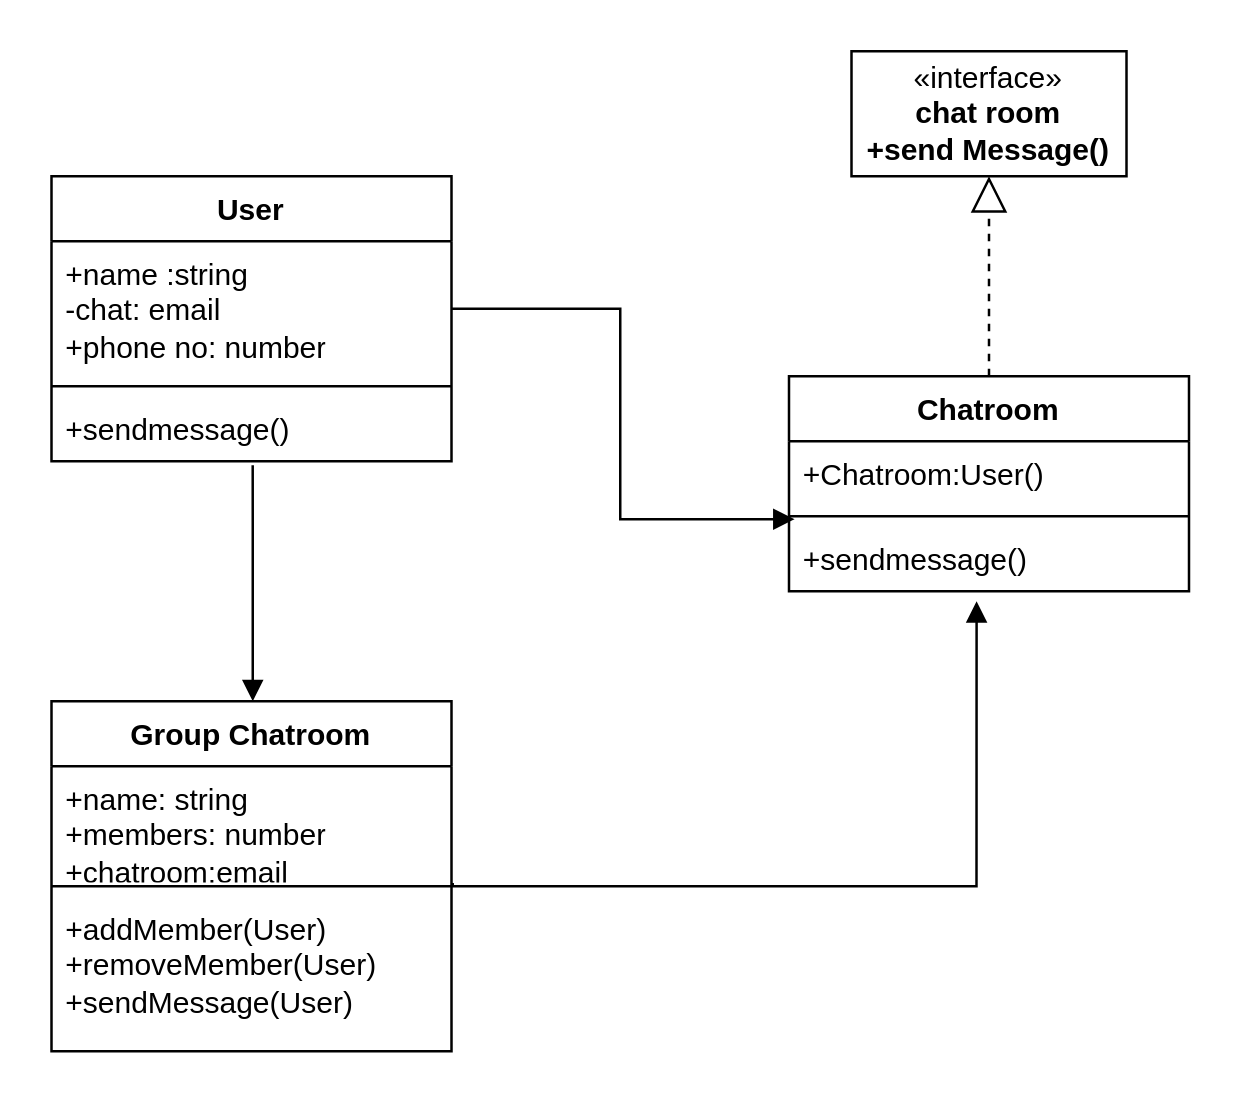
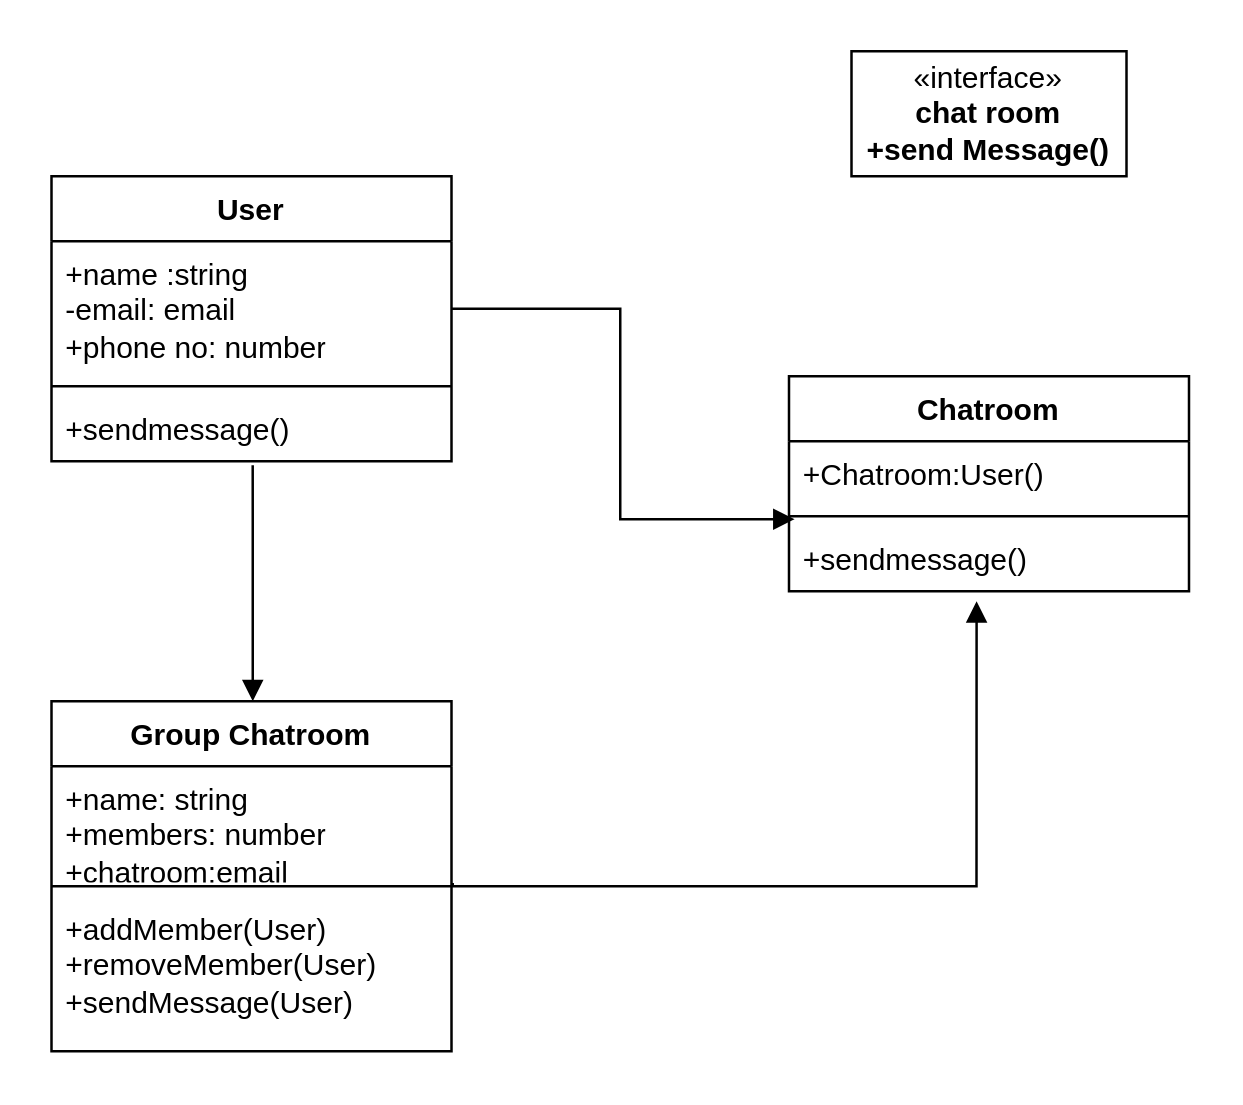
(989, 294) -> none
(197, 313) -> (197, 313)
